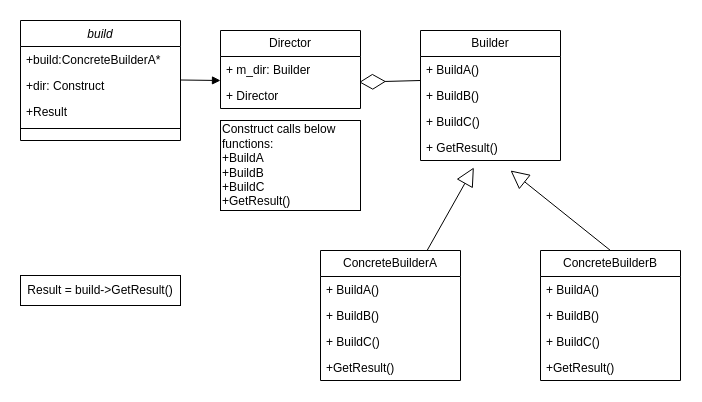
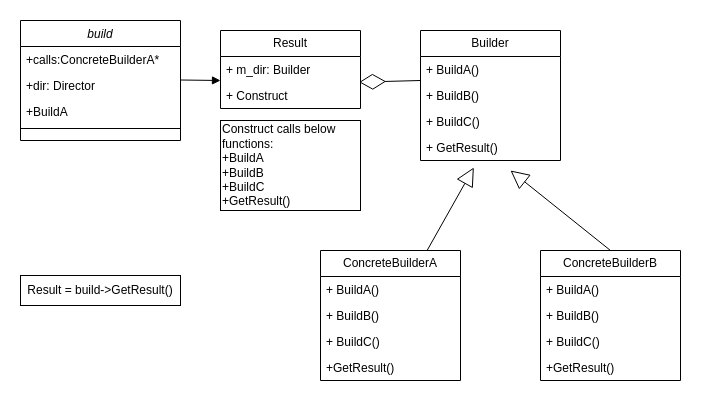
(291, 44) -> (291, 44)
(99, 60) -> (99, 60)
(72, 86) -> (67, 86)
(257, 97) -> (262, 97)
(48, 112) -> (46, 112)
